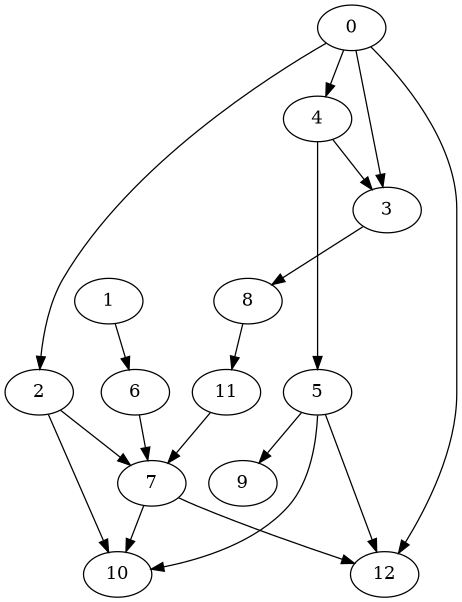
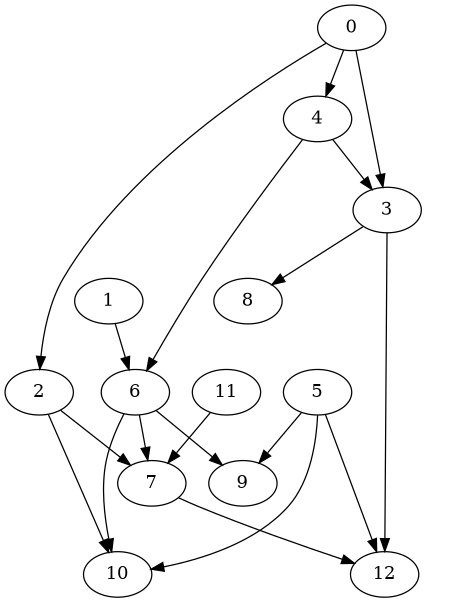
(318, 244) -> (224, 247)
(457, 287) -> (386, 386)
(239, 340) -> none
none -> (183, 433)
(137, 523) -> (104, 475)
